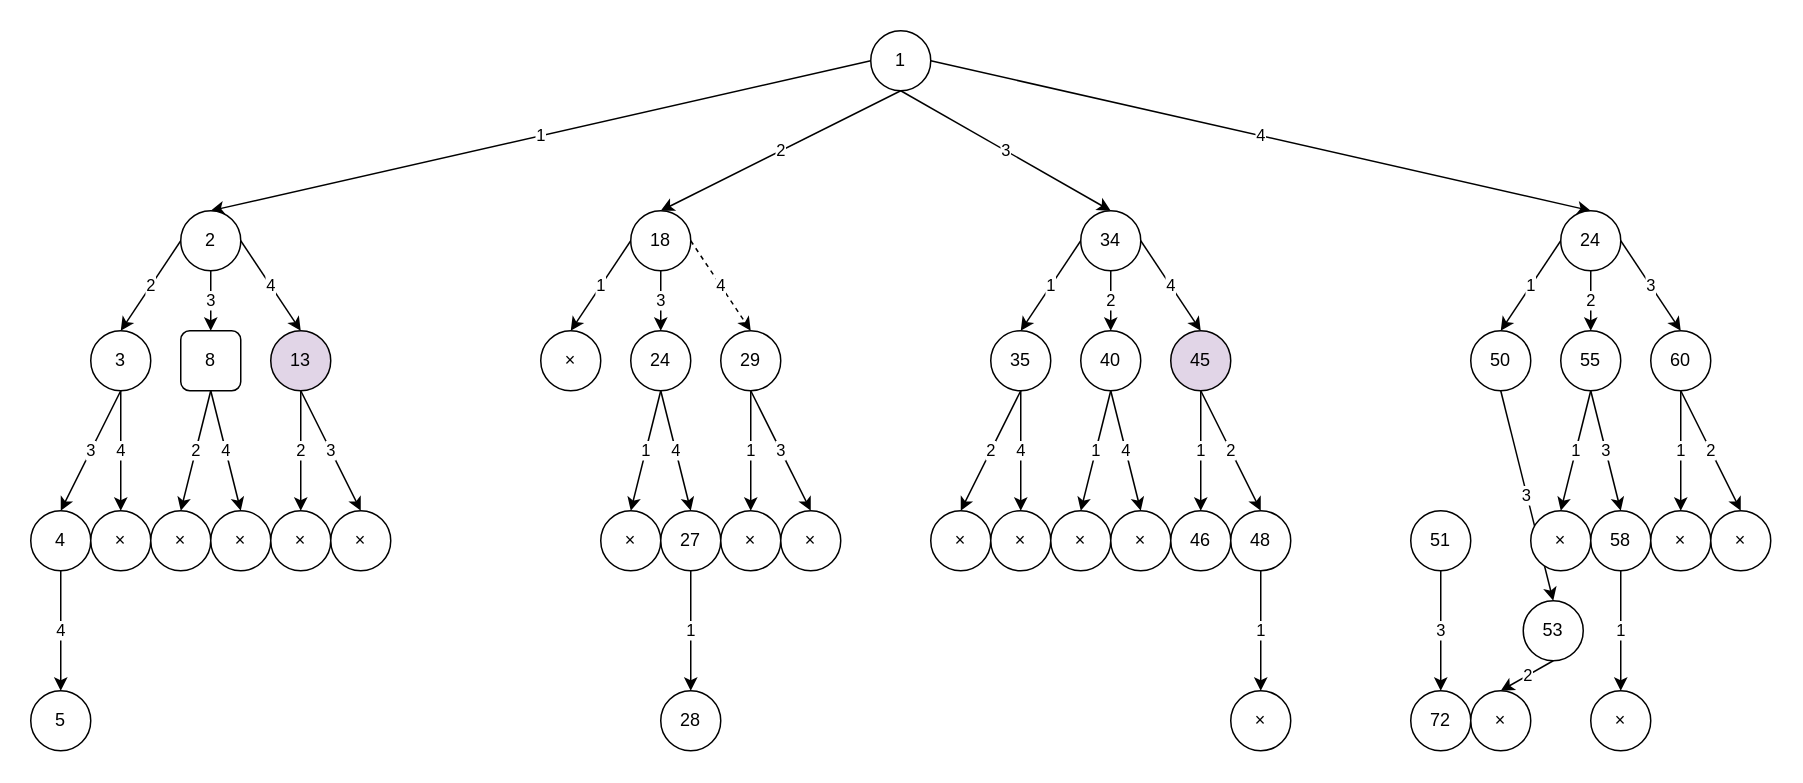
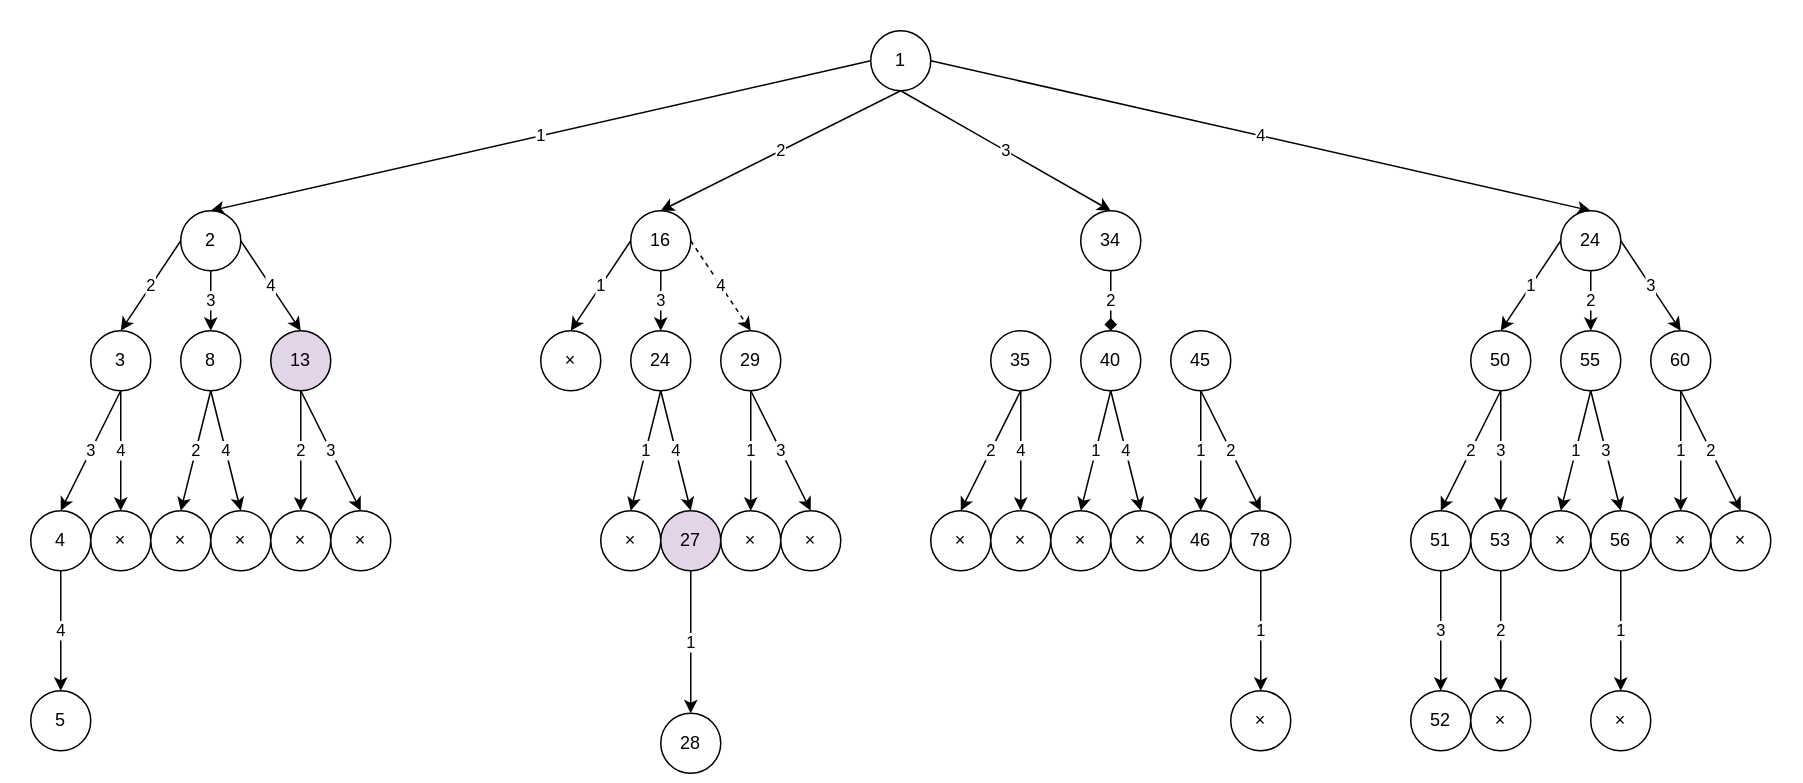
(661, 241) -> (661, 241)
(1053, 282) -> none
(1168, 282) -> none
(1111, 319) -> (1111, 318)
(211, 361) -> (211, 361)
(1201, 361) -> (1201, 361)
none -> (1472, 449)
(691, 541) -> (691, 541)
(1261, 541) -> (1261, 541)
(1621, 541) -> (1621, 541)
(1553, 631) -> (1501, 541)
(691, 721) -> (691, 743)
(1441, 721) -> (1441, 721)
